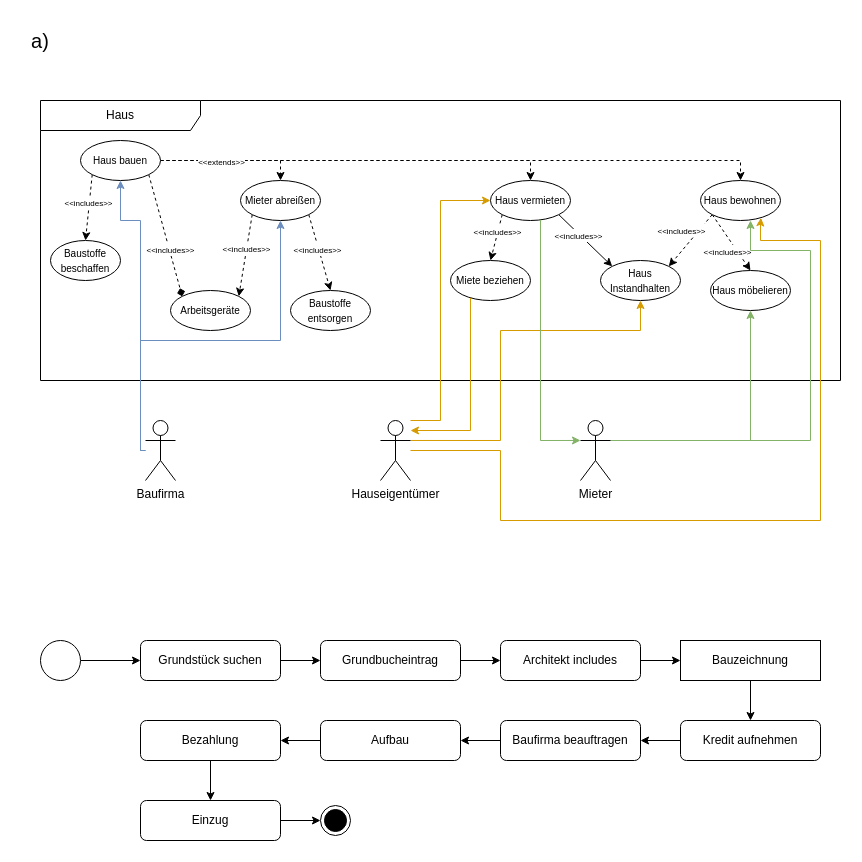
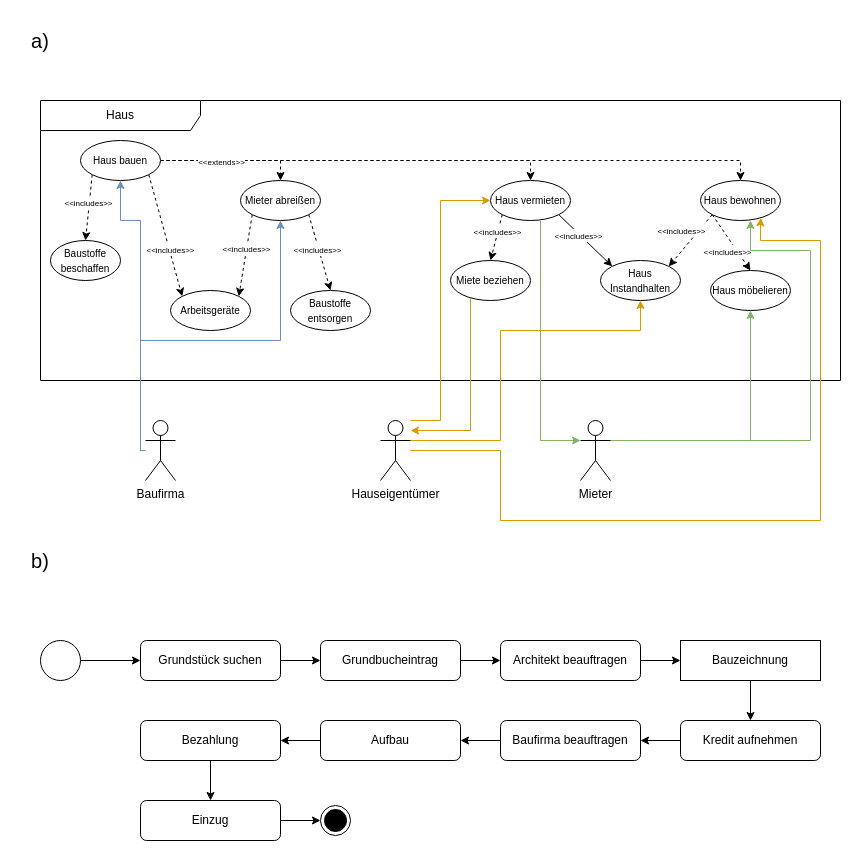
(180, 288) -> (180, 288)
none -> (41, 561)
(571, 661) -> (571, 661)
